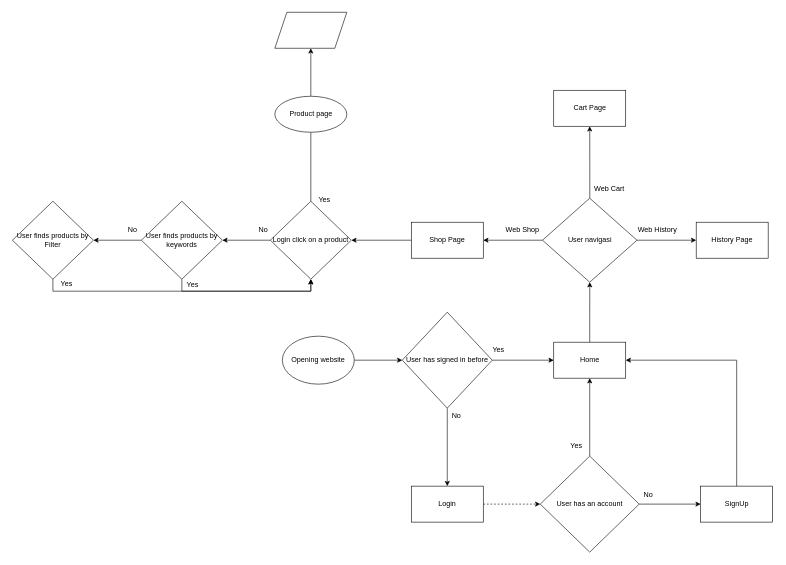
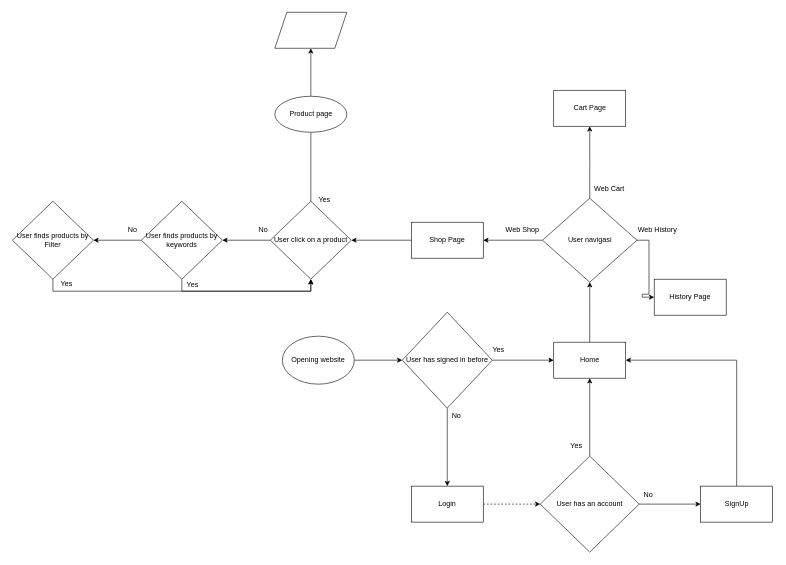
(311, 240) -> (311, 240)
(732, 240) -> (690, 297)
